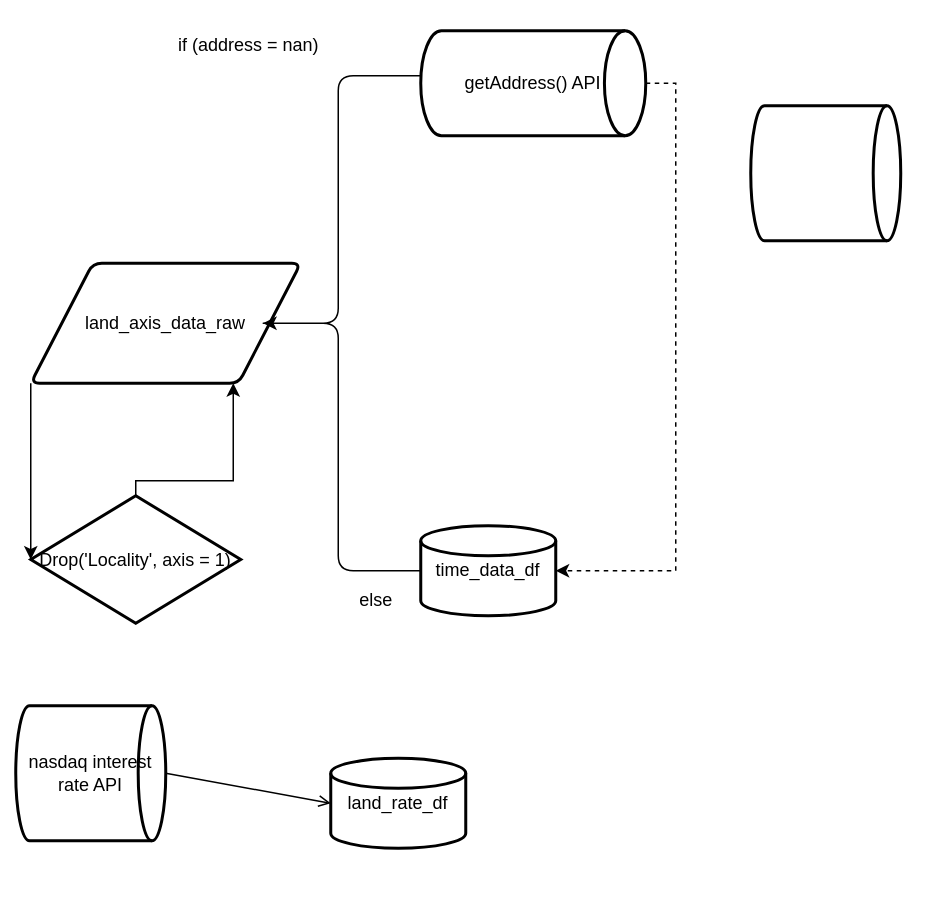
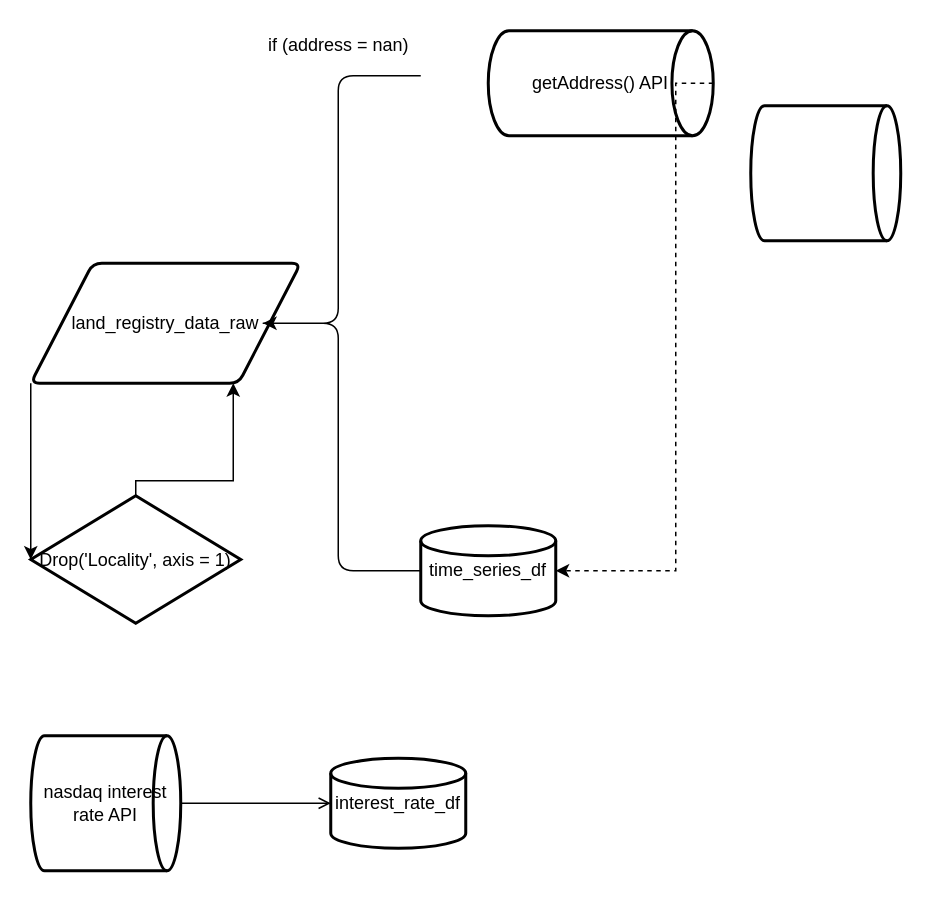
(248, 46) -> (338, 46)
(533, 83) -> (601, 83)
(166, 323) -> (166, 323)
(488, 571) -> (488, 571)
(376, 601) -> none
(91, 773) -> (106, 803)
(398, 803) -> (398, 803)
